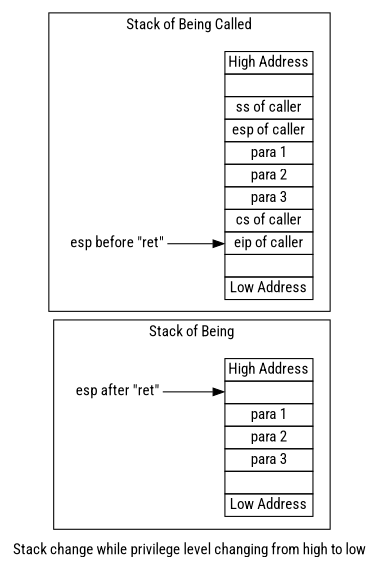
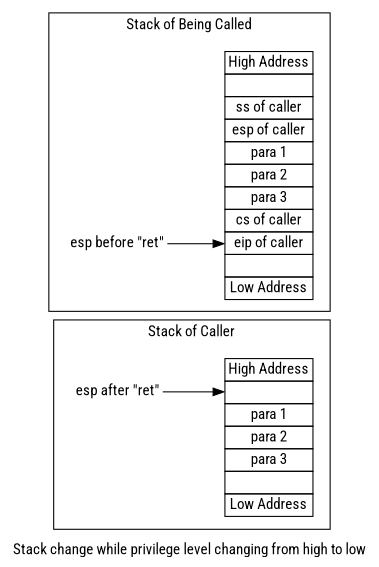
(192, 332) -> (192, 332)
